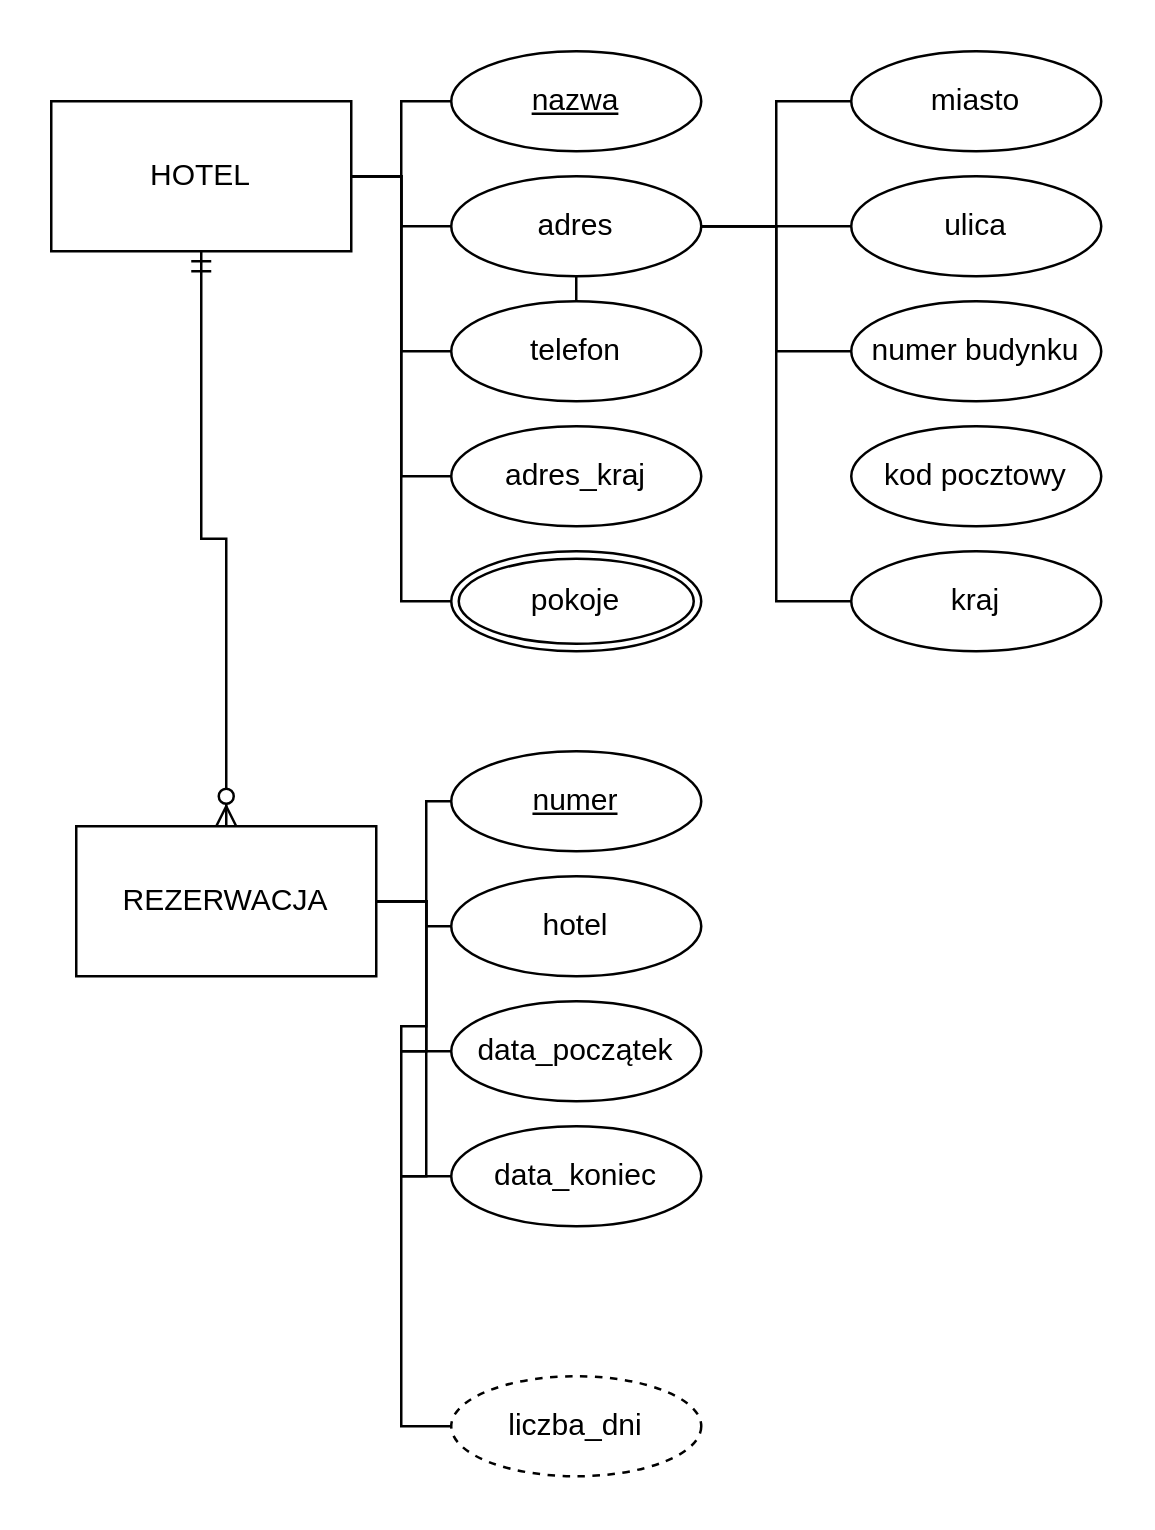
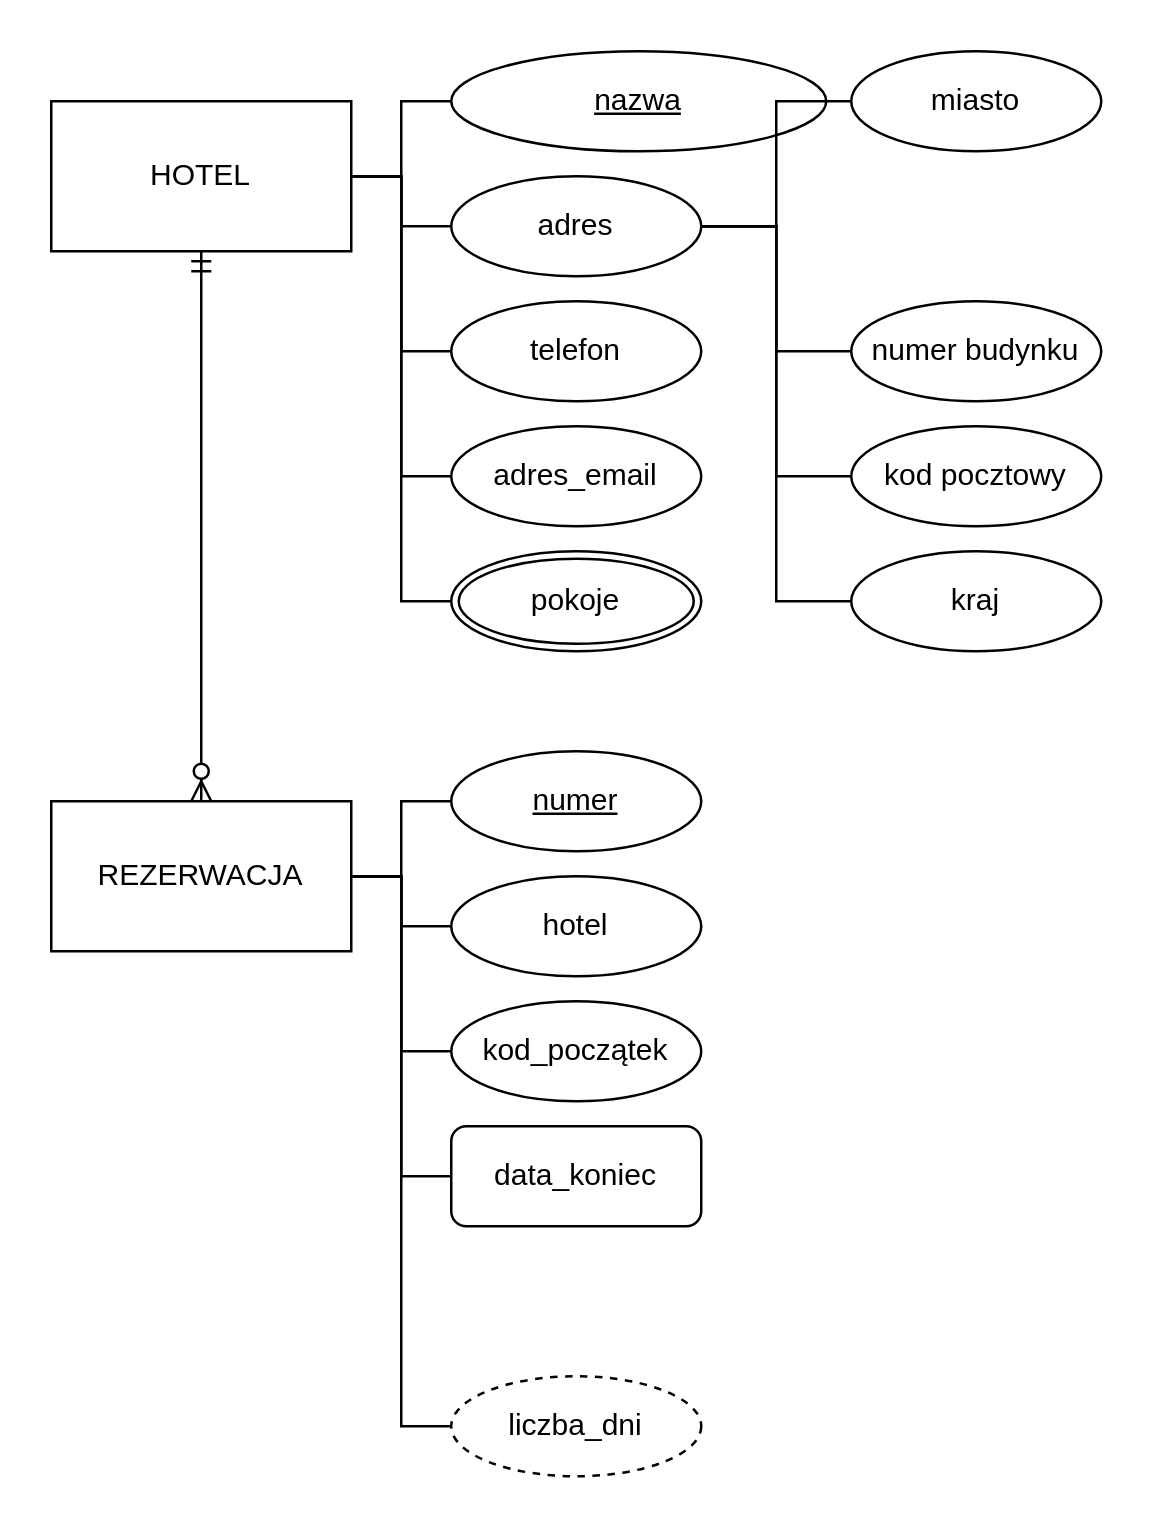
(576, 101) -> (639, 101)
(816, 226) -> none
(976, 226) -> none
(576, 288) -> (816, 476)
(576, 476) -> (576, 476)
(226, 901) -> (201, 876)
(576, 1051) -> (576, 1051)
(576, 1176) -> (576, 1176)
